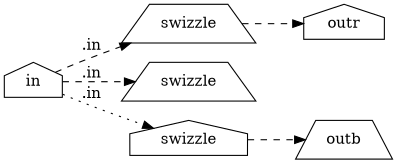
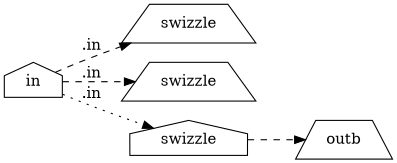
(344, 24) -> none
